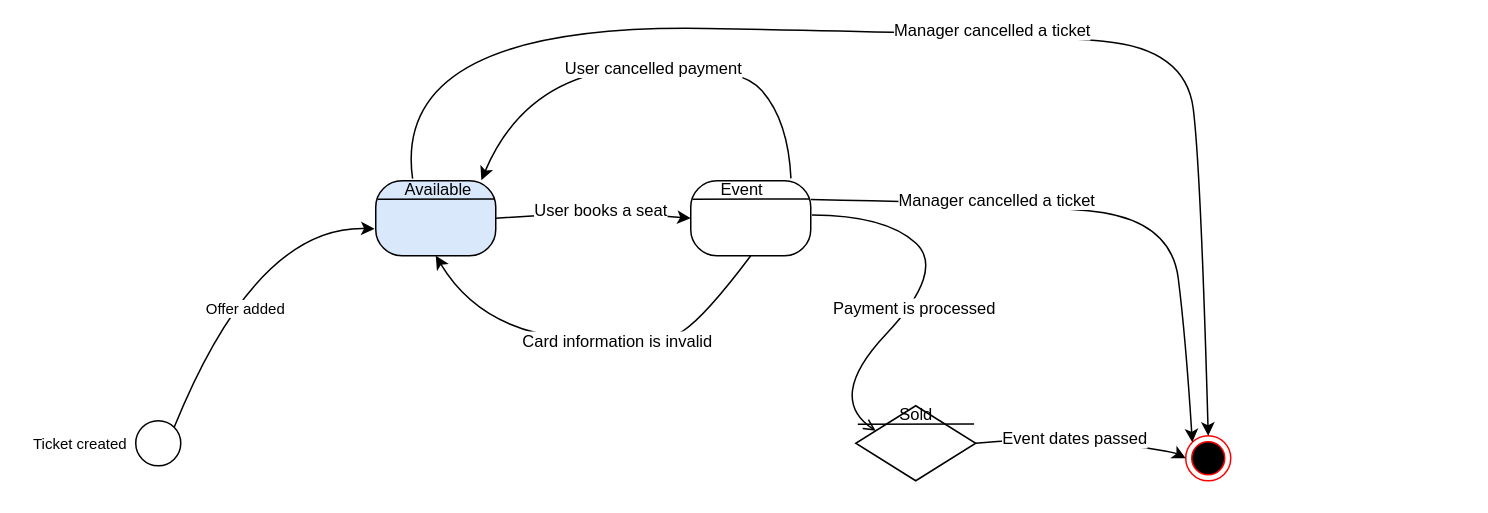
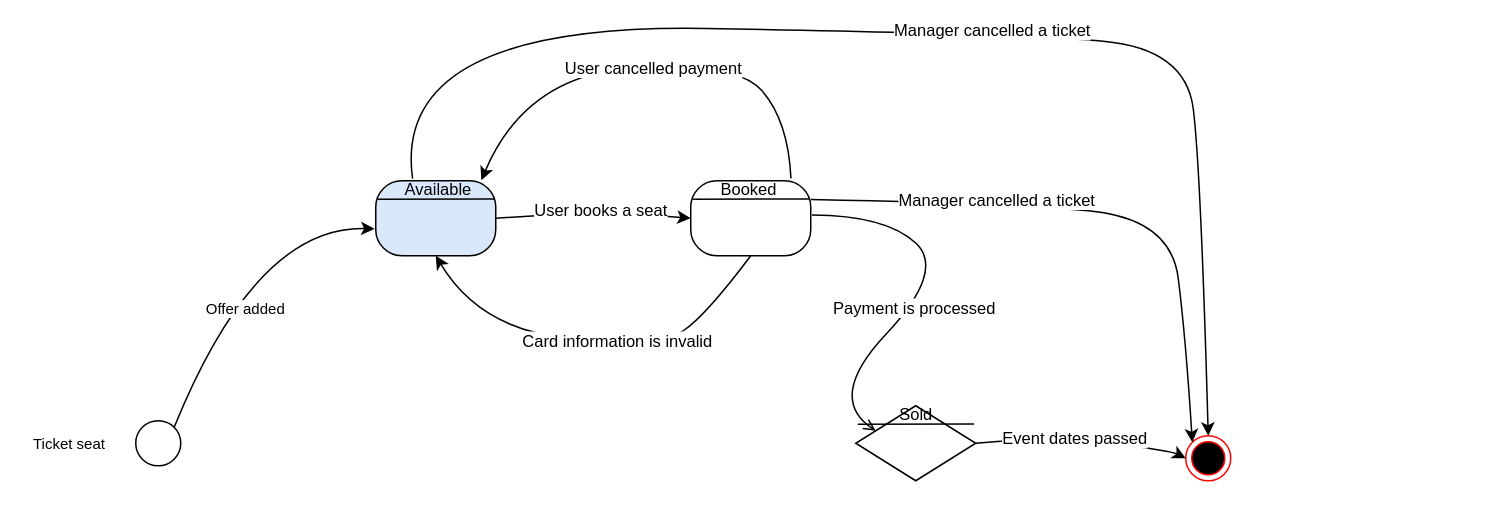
(719, 218) -> (724, 218)
(89, 443) -> (76, 443)
